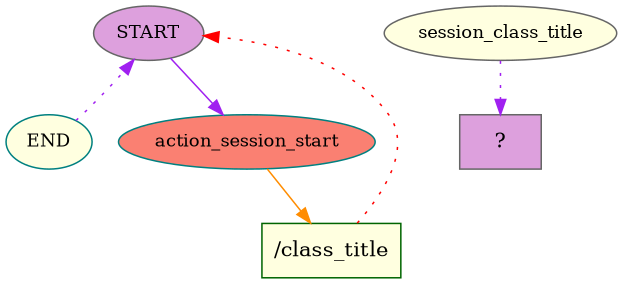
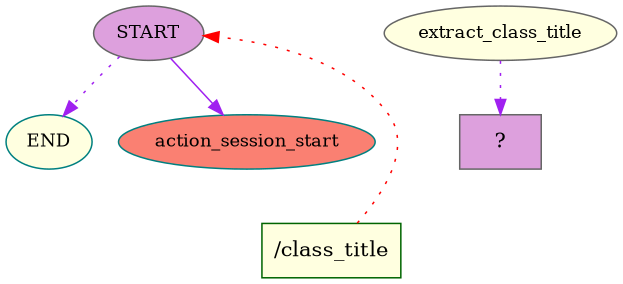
(500, 33) -> (500, 33)
(101, 96) -> (96, 80)
(284, 190) -> none
